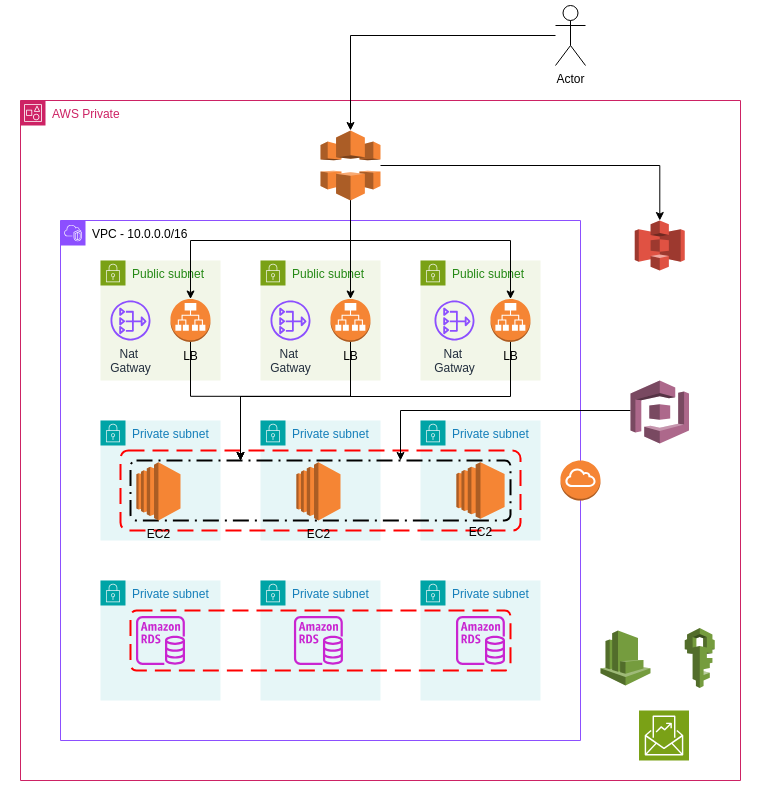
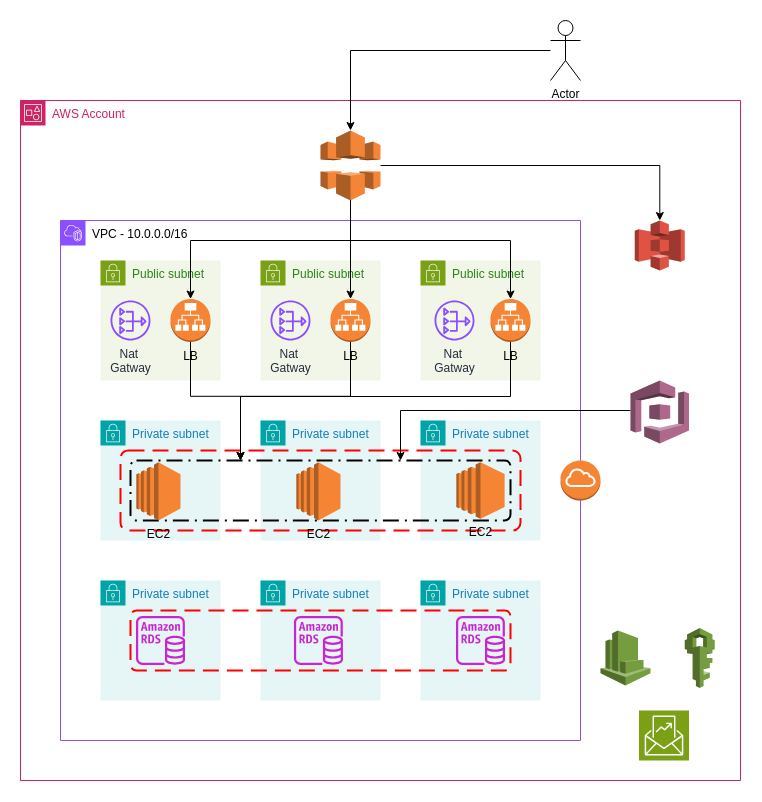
(571, 36) -> (566, 51)
(86, 115) -> (88, 115)
